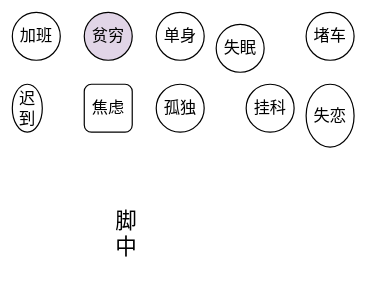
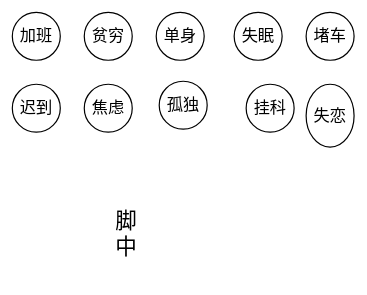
(108, 36) -> (108, 36)
(240, 48) -> (258, 36)
(27, 108) -> (36, 108)
(108, 108) -> (108, 108)
(180, 108) -> (183, 105)
